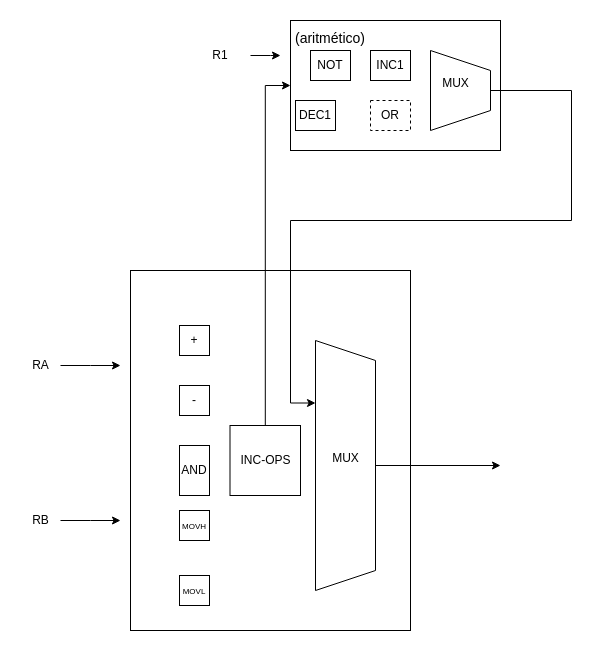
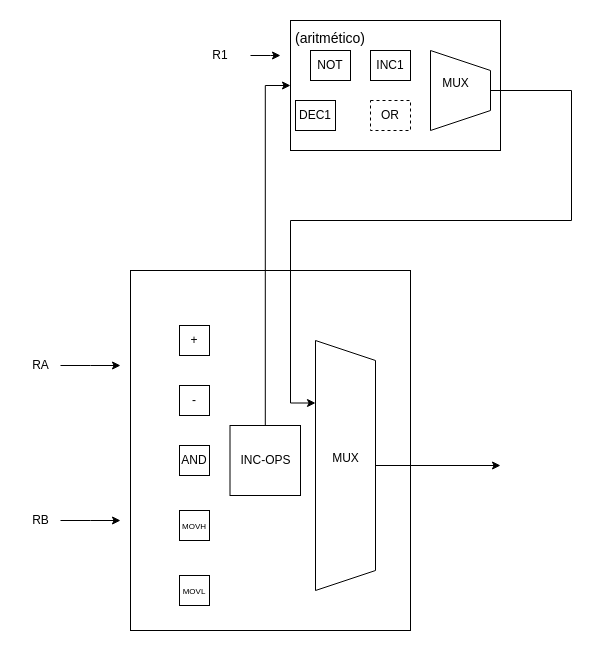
(195, 471) -> (195, 461)
